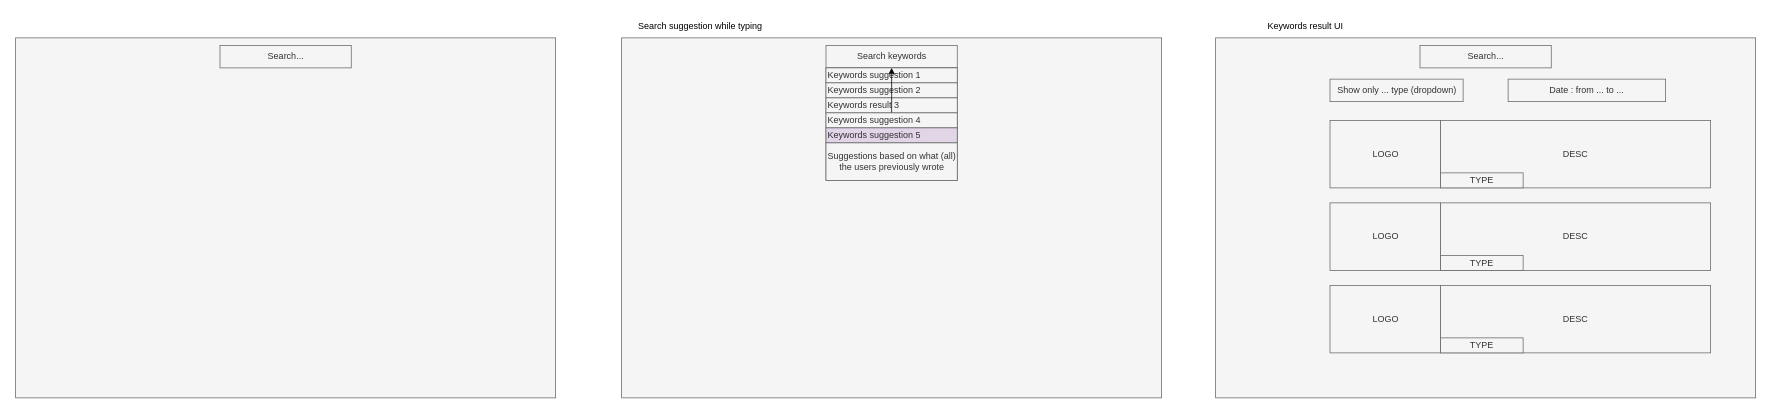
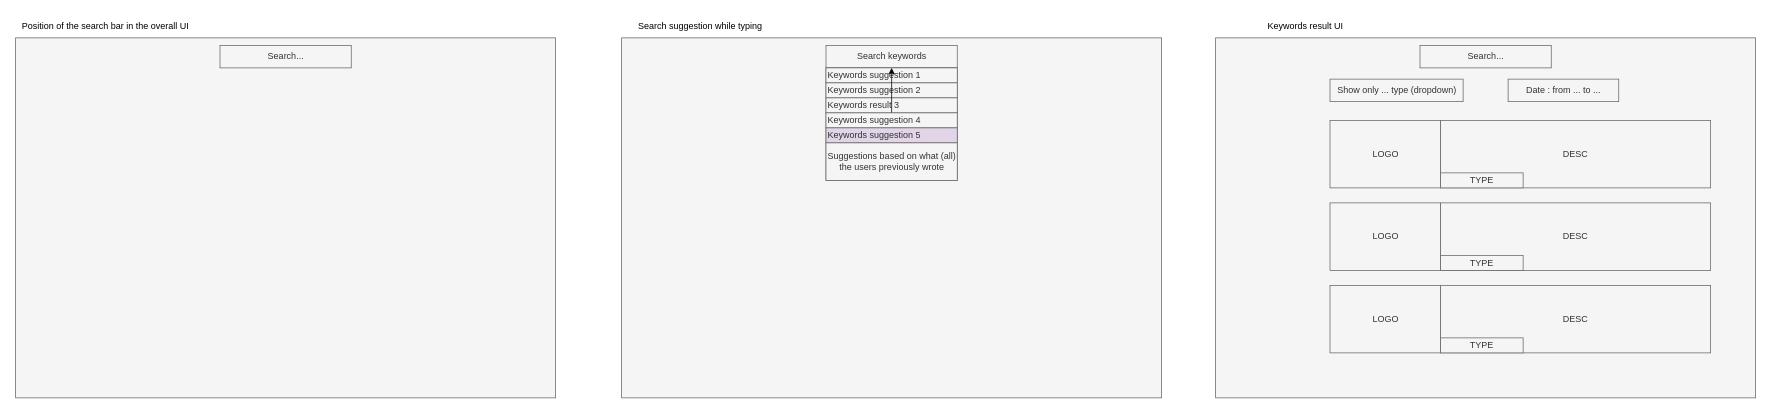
none -> (105, 27)
(1587, 90) -> (1563, 90)
